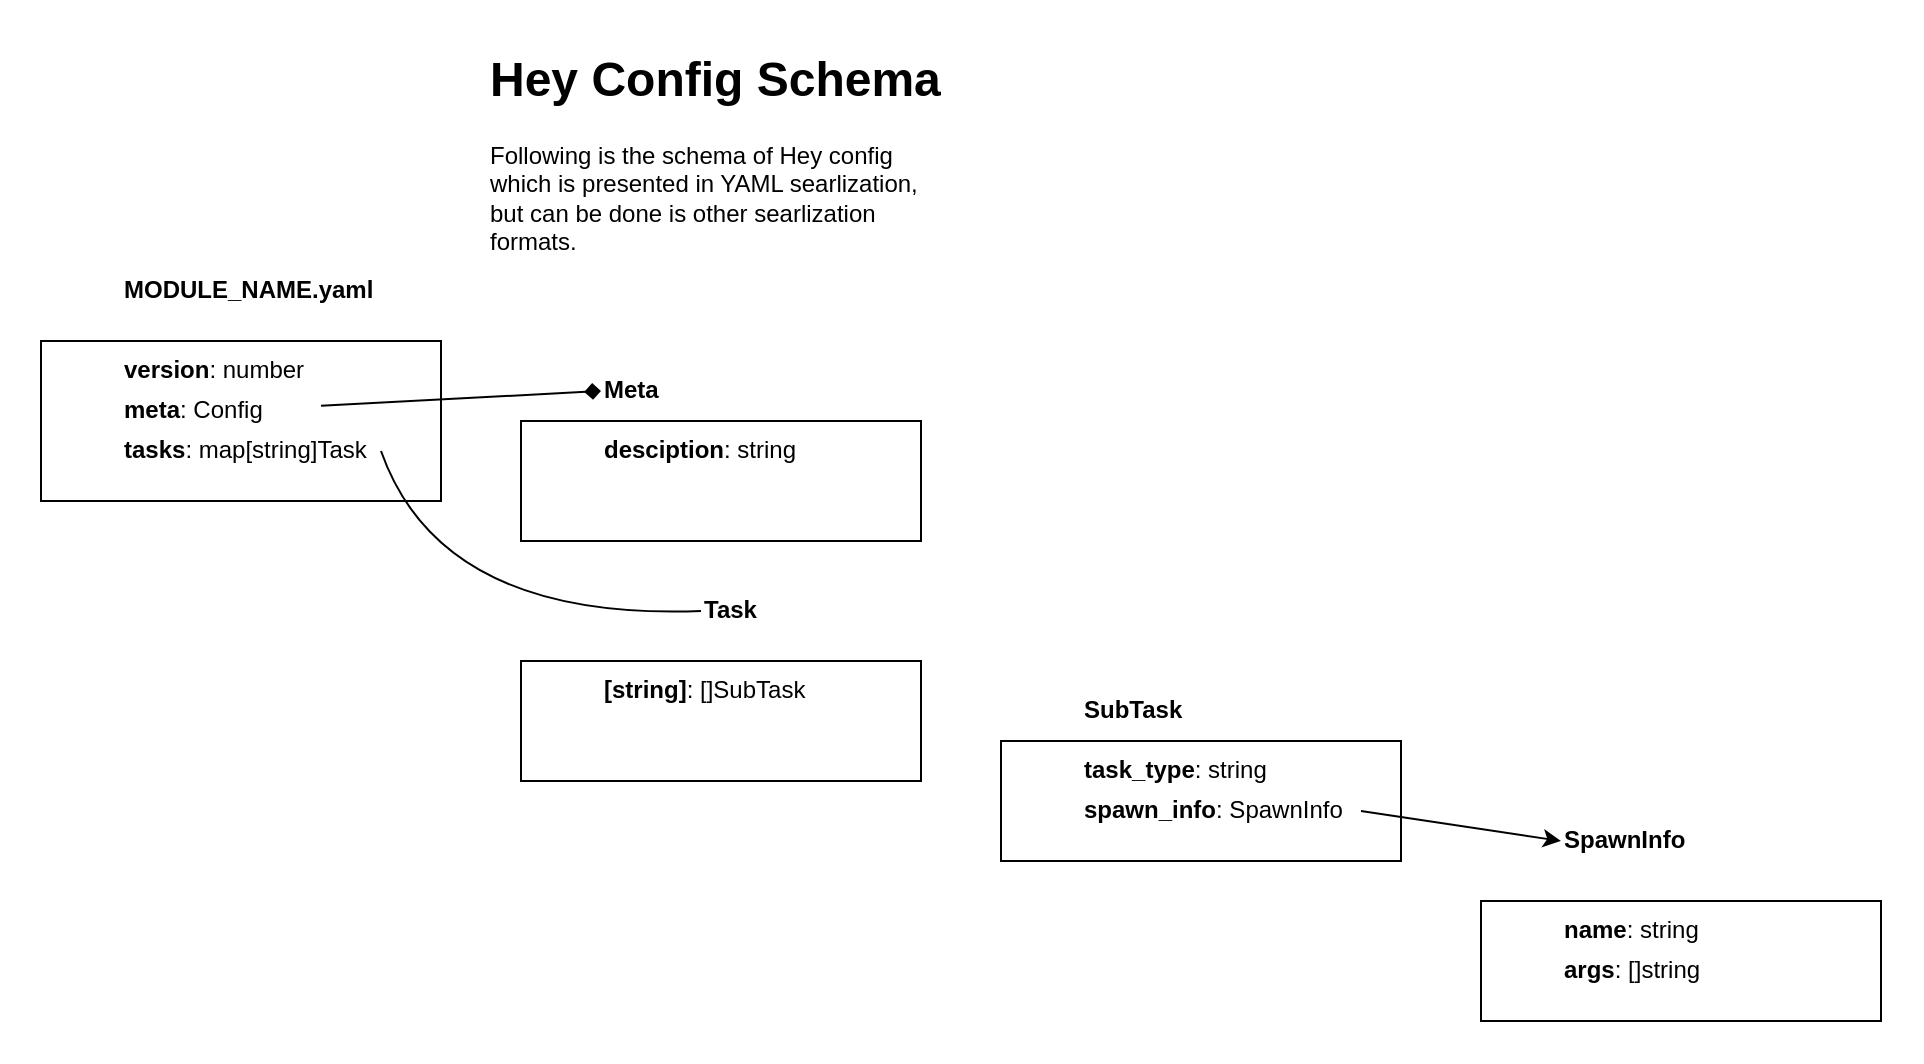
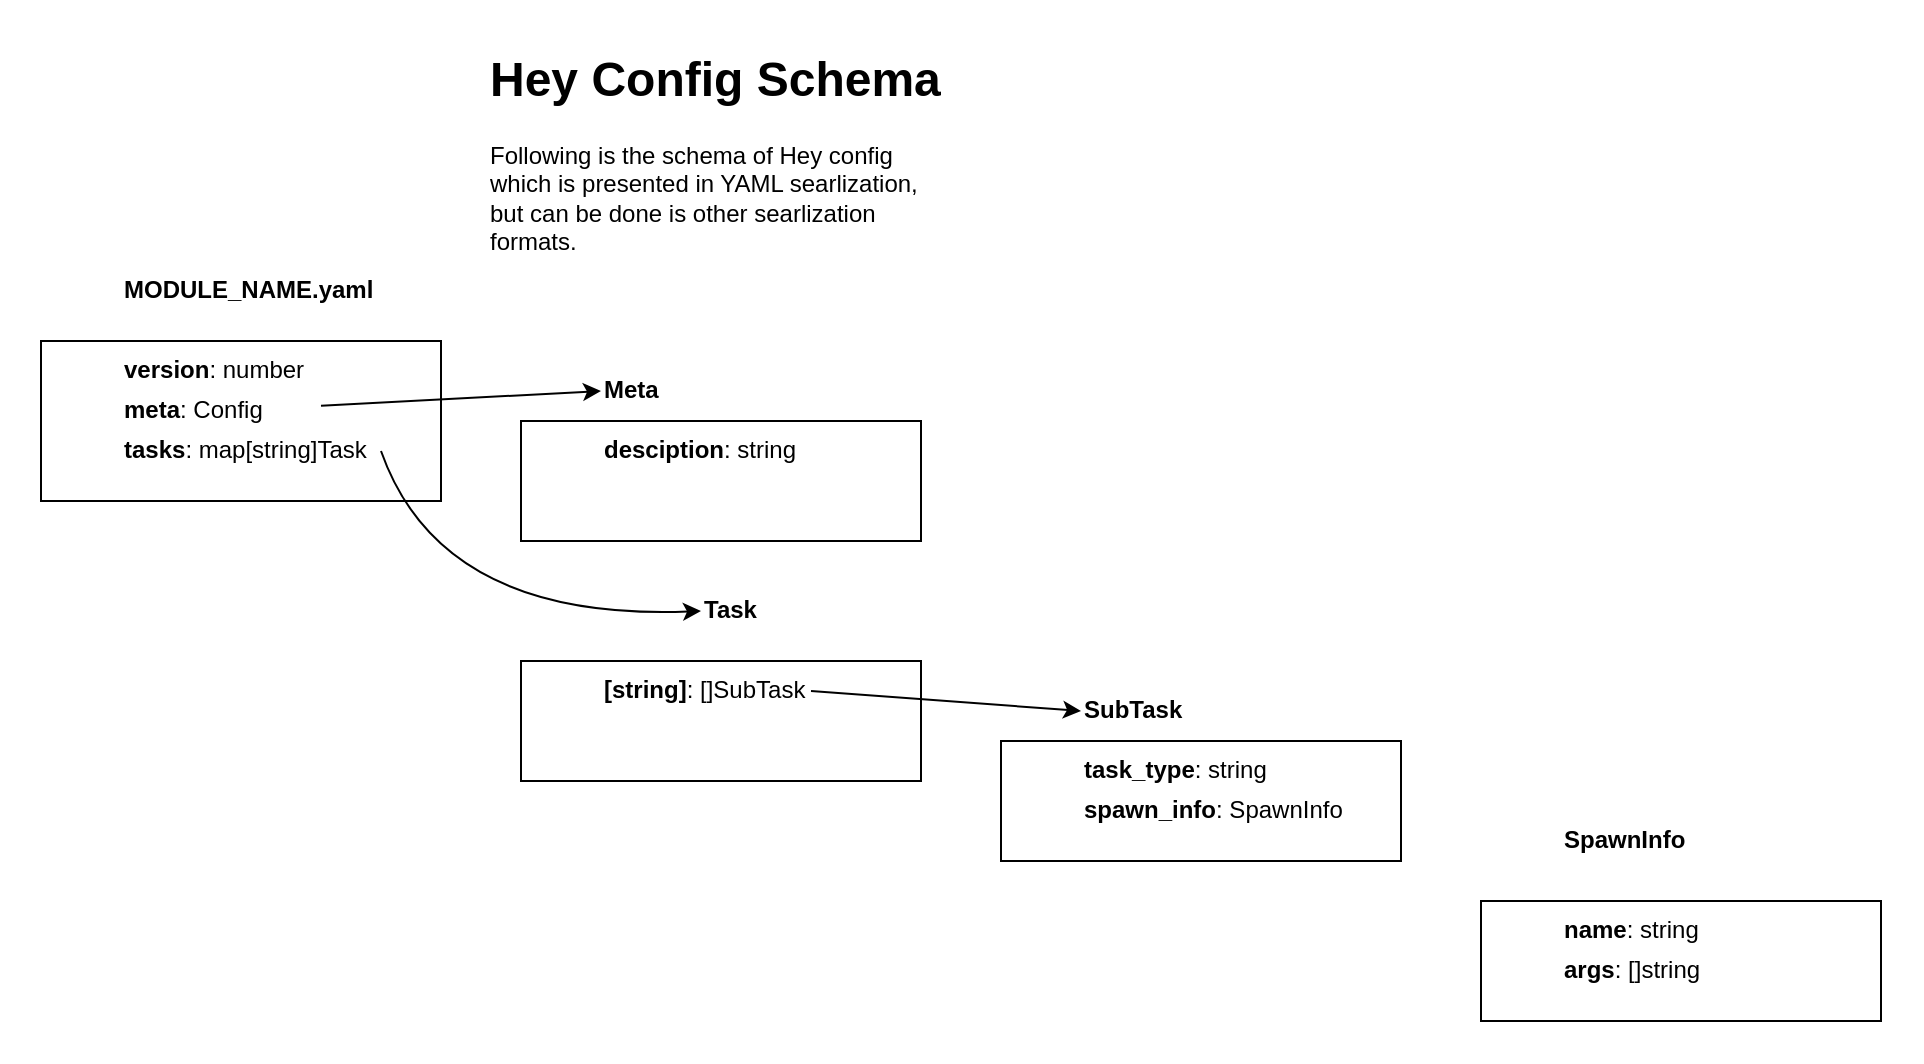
(584, 392) -> (585, 392)
(544, 595) -> (535, 595)
none -> (940, 701)
(1454, 825) -> none
